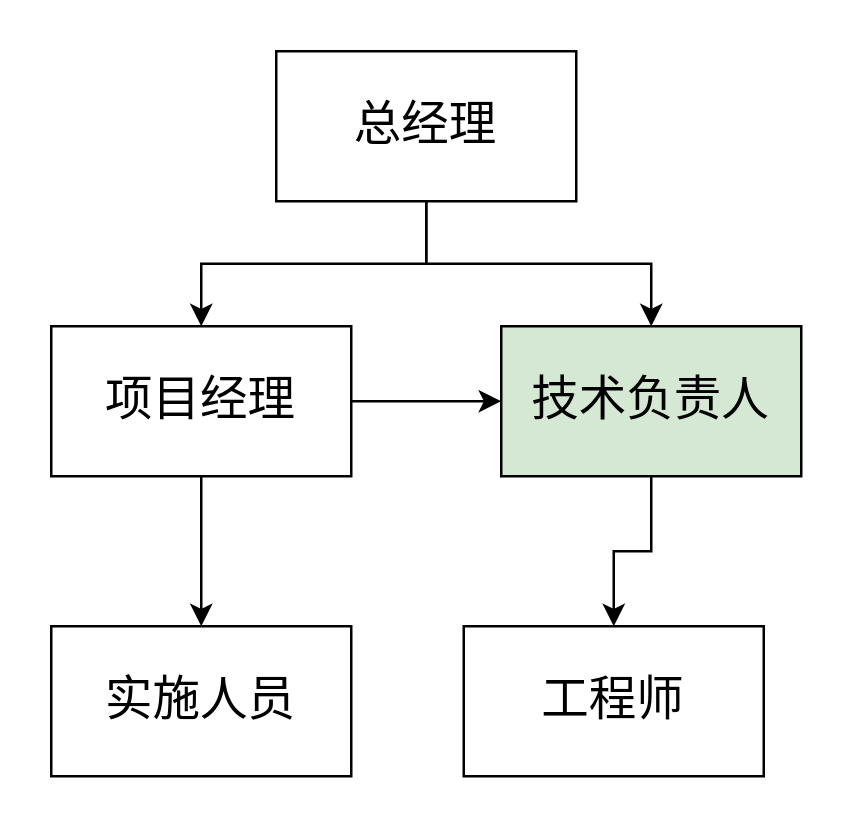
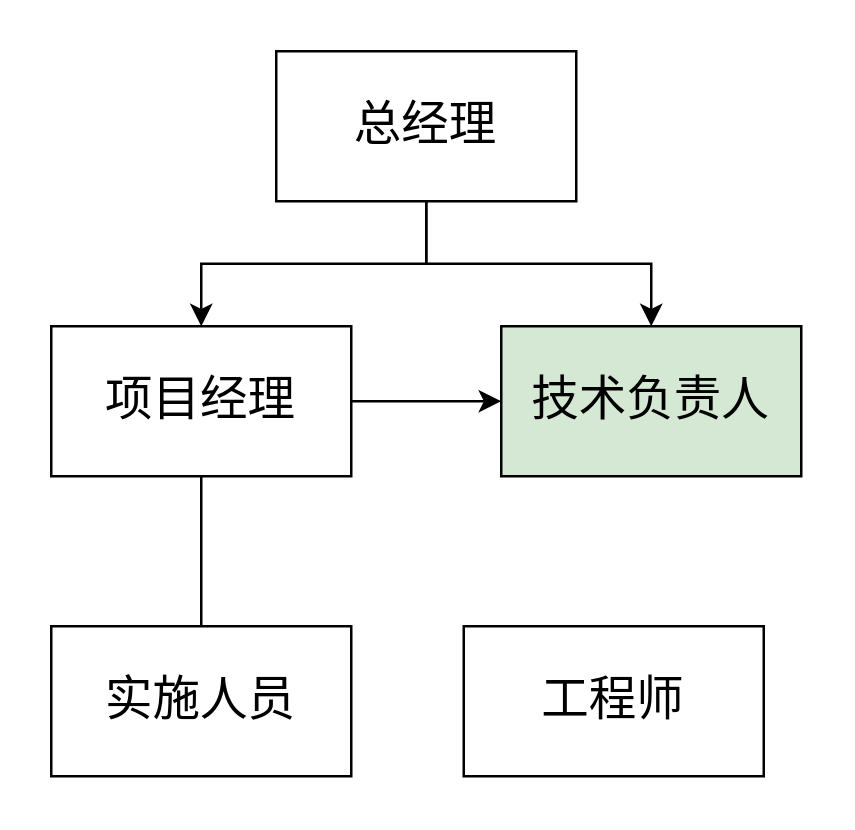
(641, 551) -> none
(201, 608) -> (201, 615)
